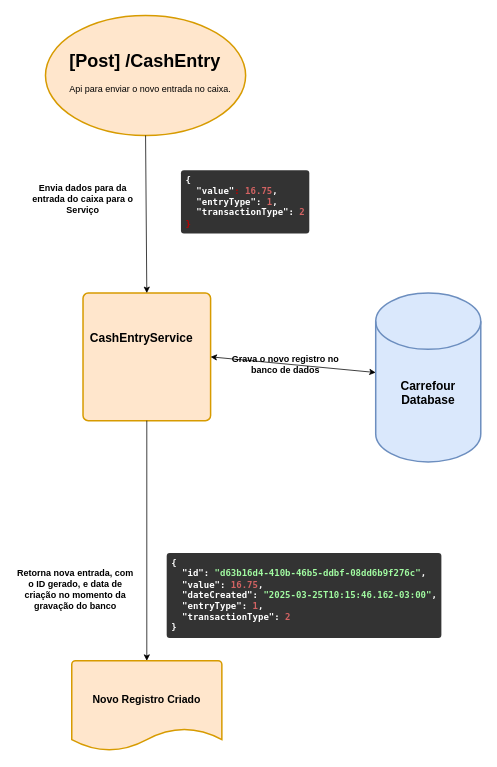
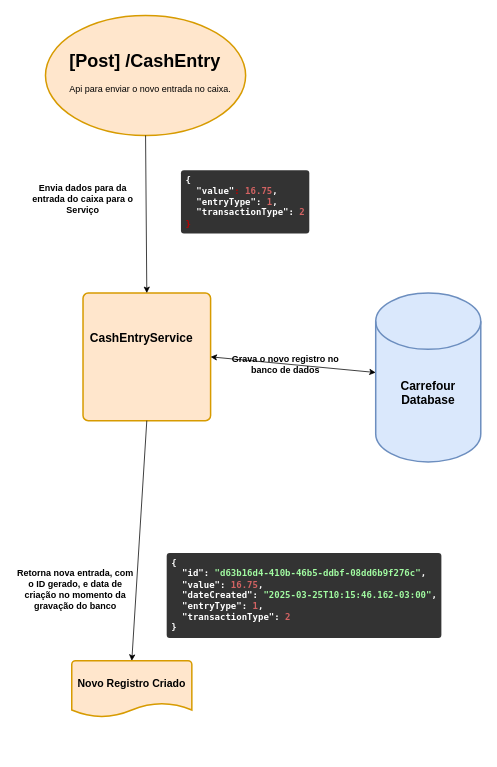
(147, 705) -> (132, 689)
